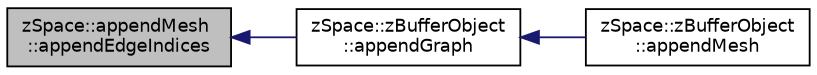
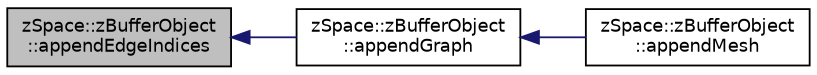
(119, 37) -> (119, 37)
